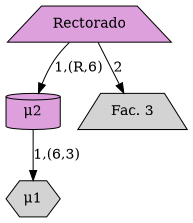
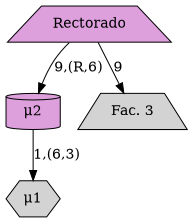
(79, 68) -> (79, 68)
(118, 68) -> (118, 68)
